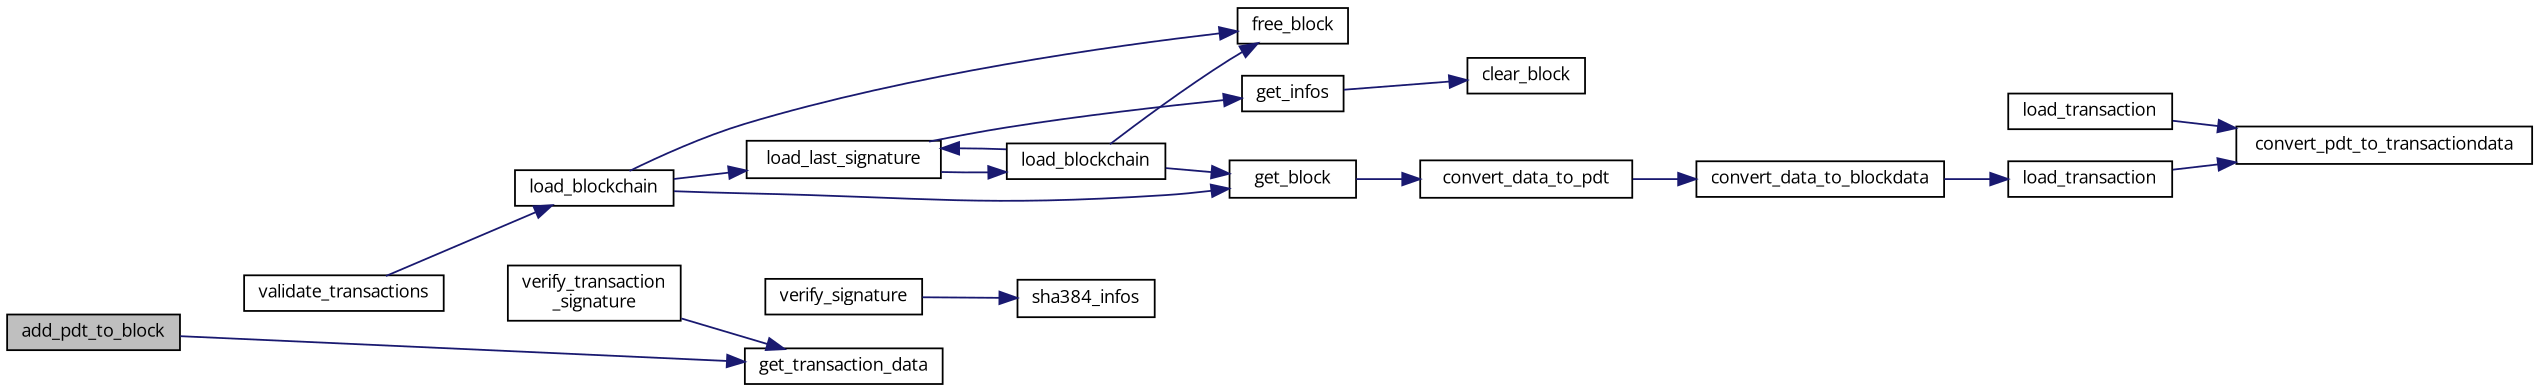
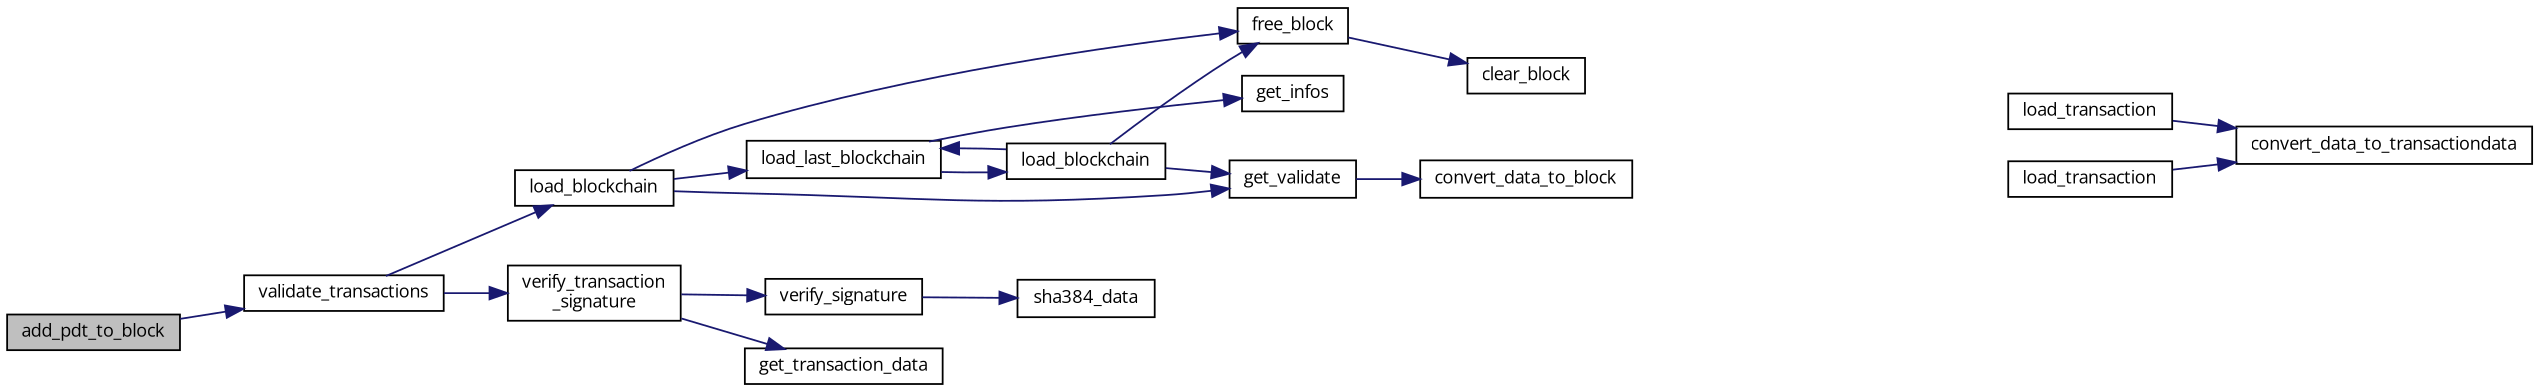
(1396, 86) -> (1399, 48)
(2384, 145) -> (2384, 145)
(844, 159) -> (844, 159)
(1293, 179) -> (1293, 179)
(1526, 179) -> (1526, 179)
(1820, 179) -> none
none -> (467, 293)
none -> (714, 295)
(1086, 298) -> (1086, 298)
(454, 349) -> (203, 315)
